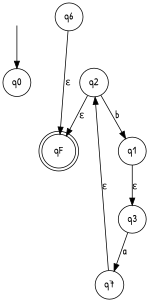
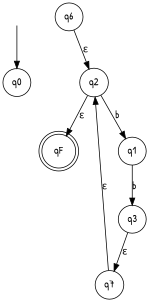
(64, 79) -> (80, 46)
(135, 187) -> (135, 187)
(125, 252) -> (125, 252)
